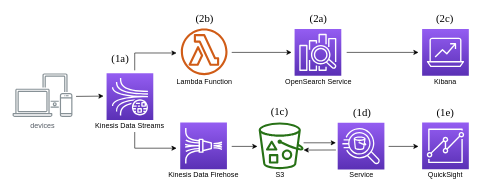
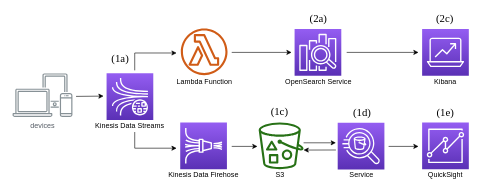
(205, 19) -> none
